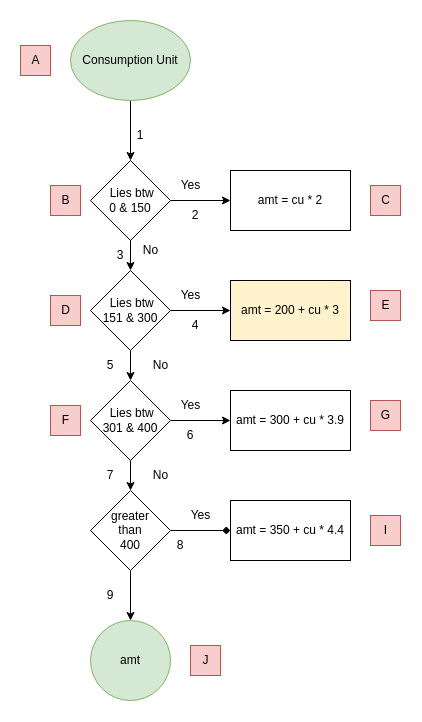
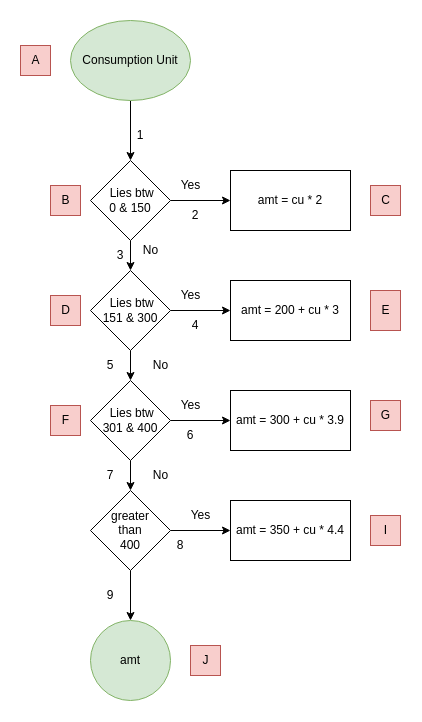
(386, 306) -> (386, 311)
(291, 311) -> (291, 311)
(222, 531) -> (222, 531)
